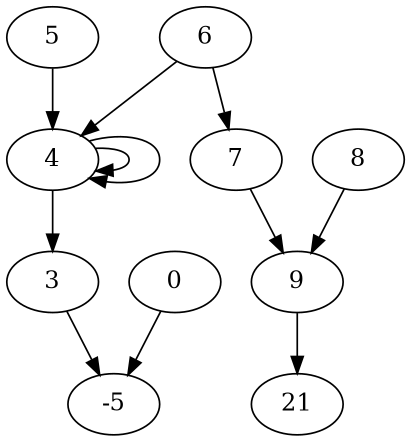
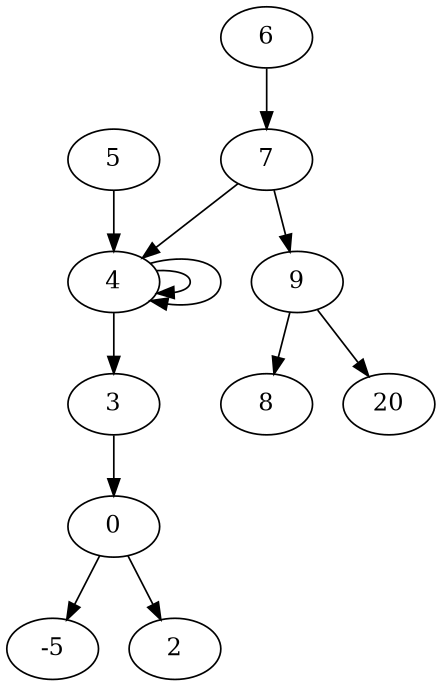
(136, 93) -> (197, 216)
(332, 213) -> (284, 335)
(79, 336) -> (114, 457)
(297, 404) -> (389, 404)
none -> (175, 649)
